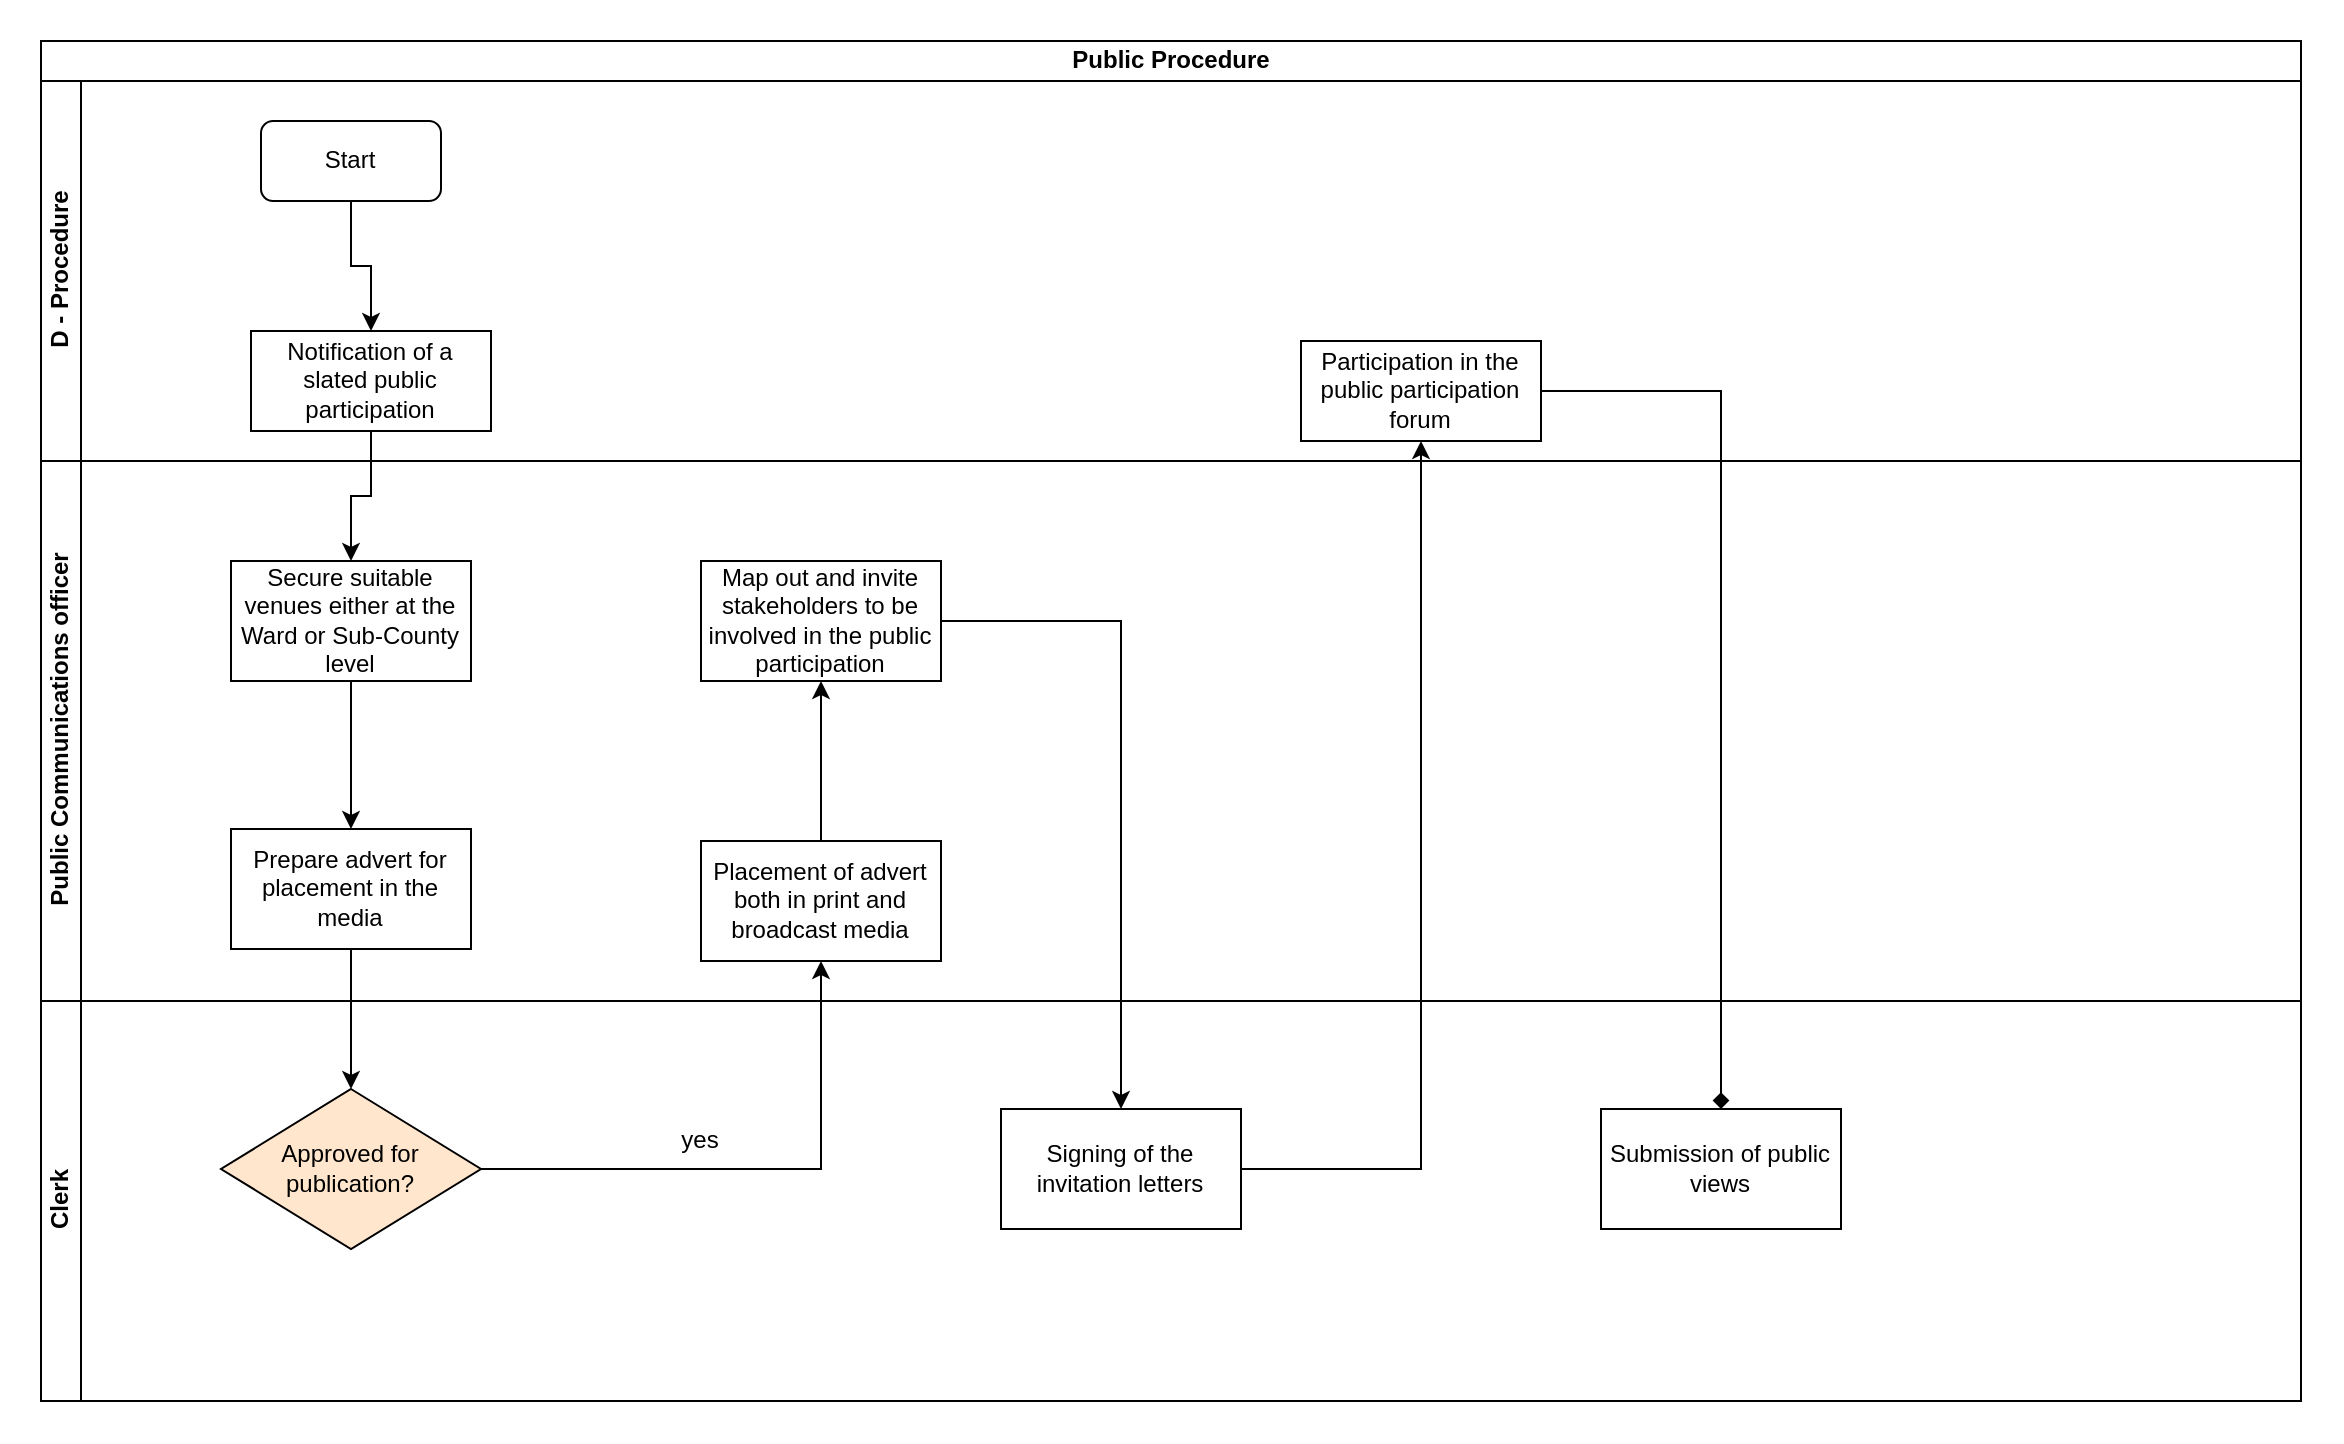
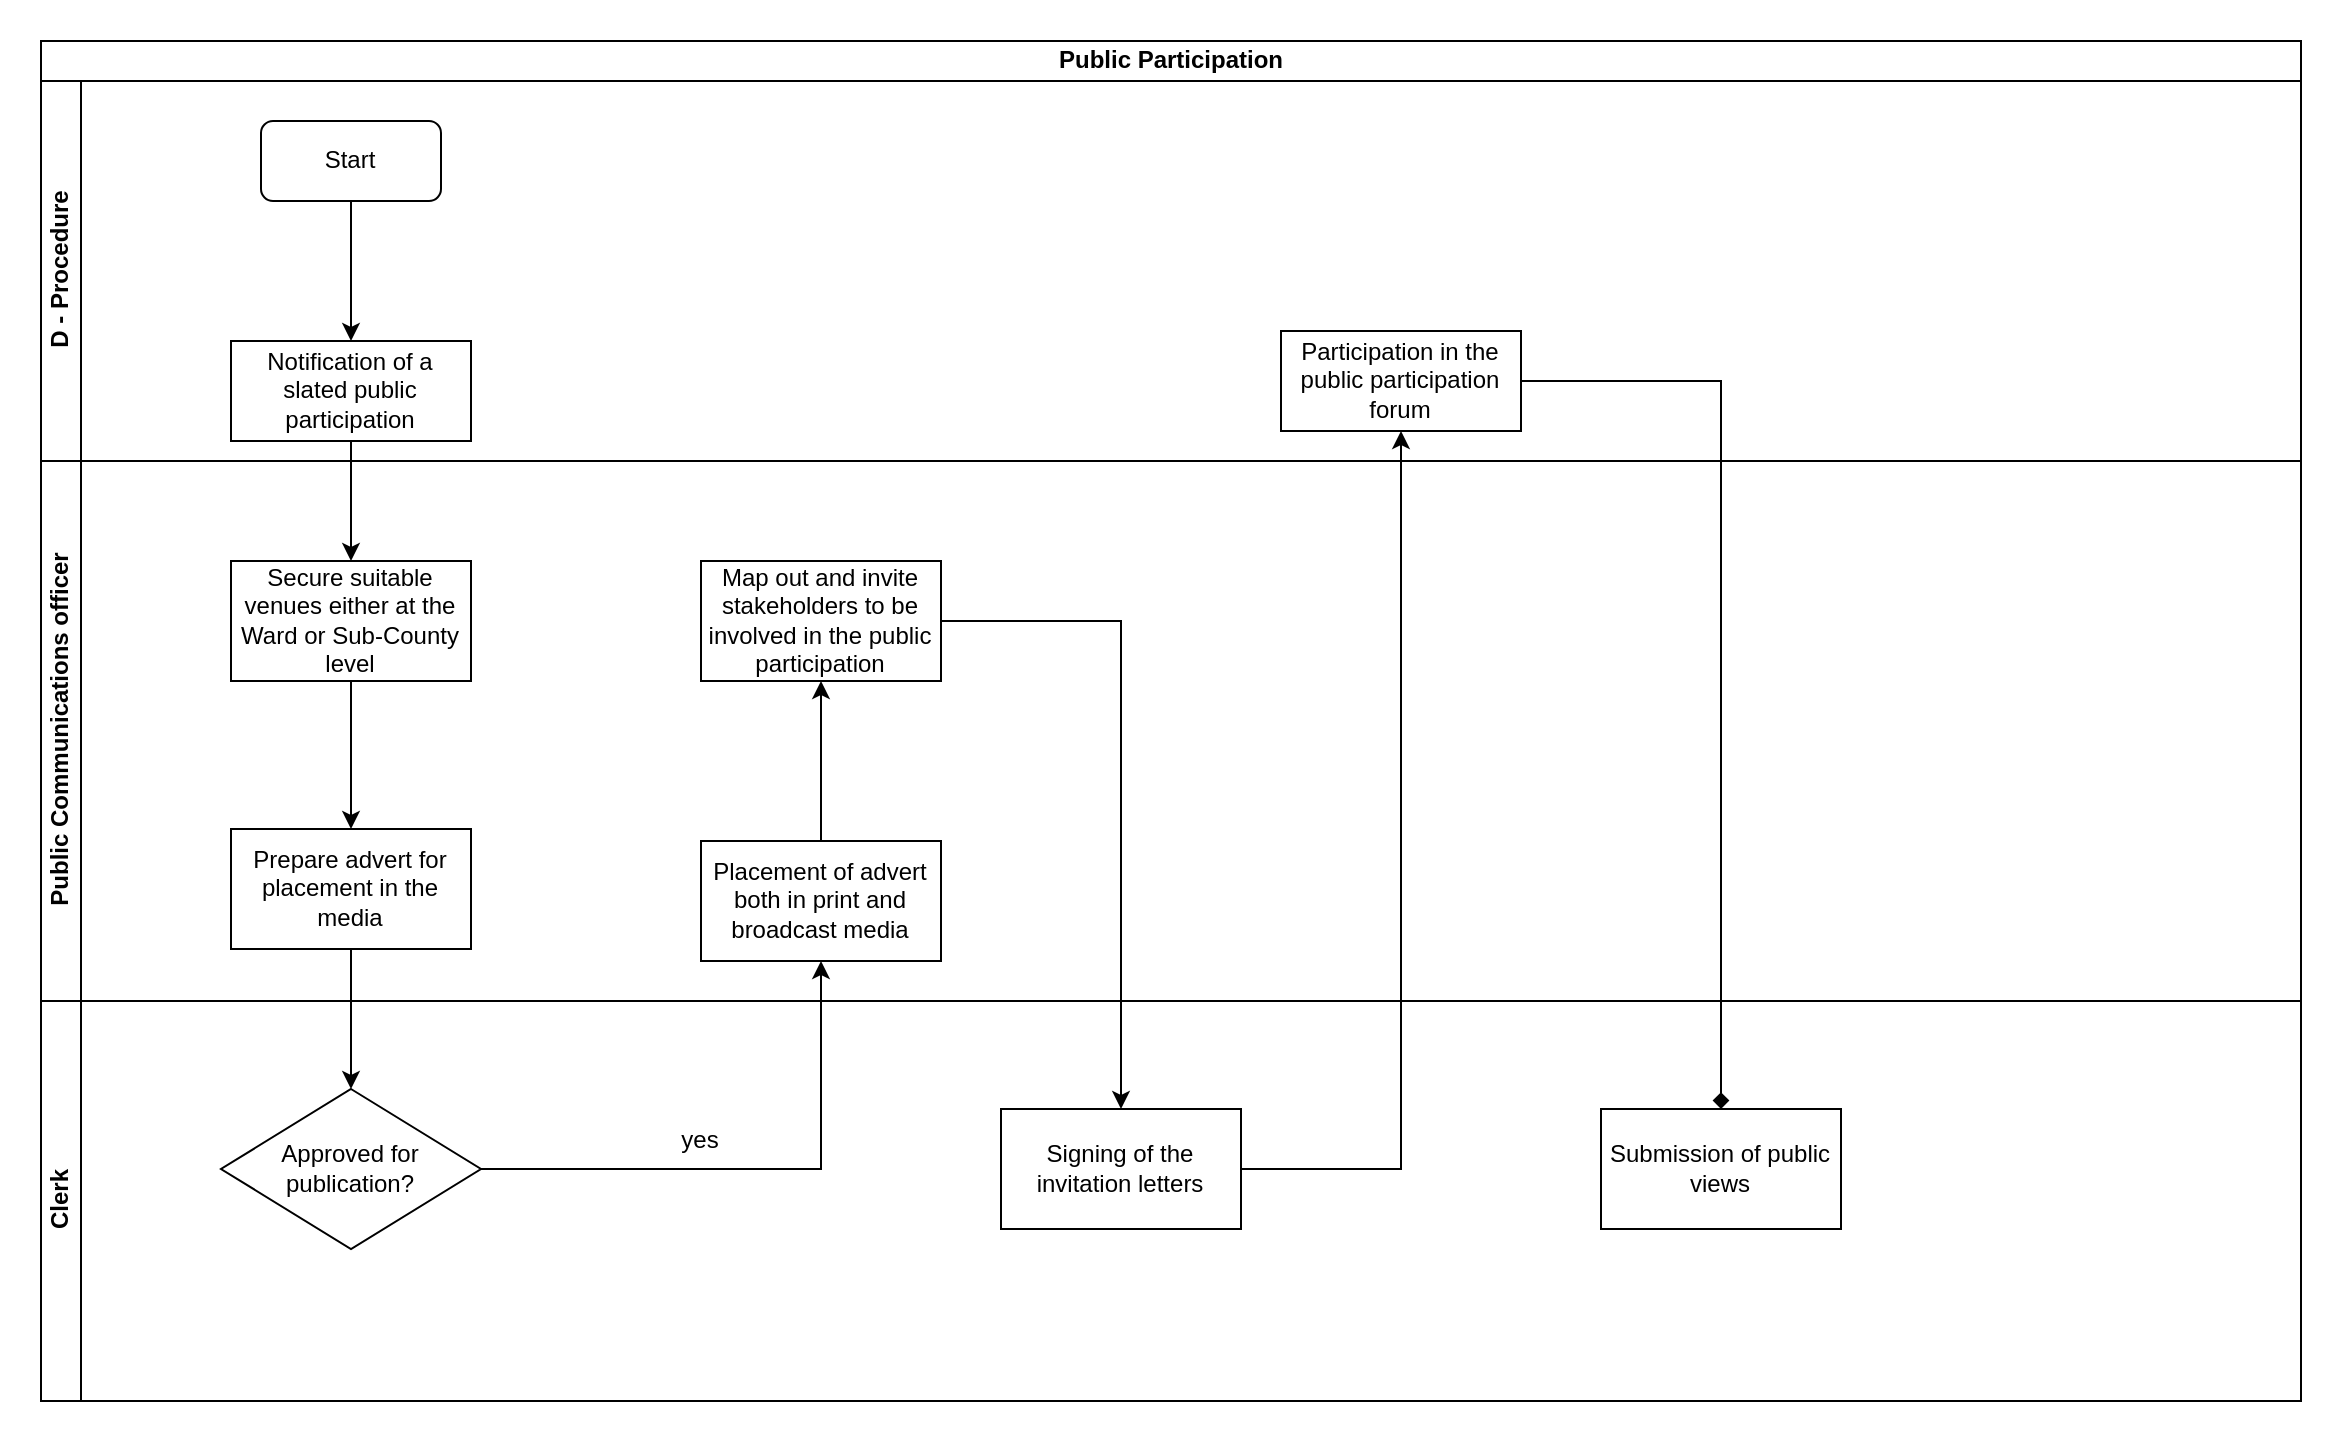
(1172, 61) -> (1172, 61)
(371, 381) -> (351, 391)
(1421, 391) -> (1401, 381)
(351, 1169) -> (351, 1169)
